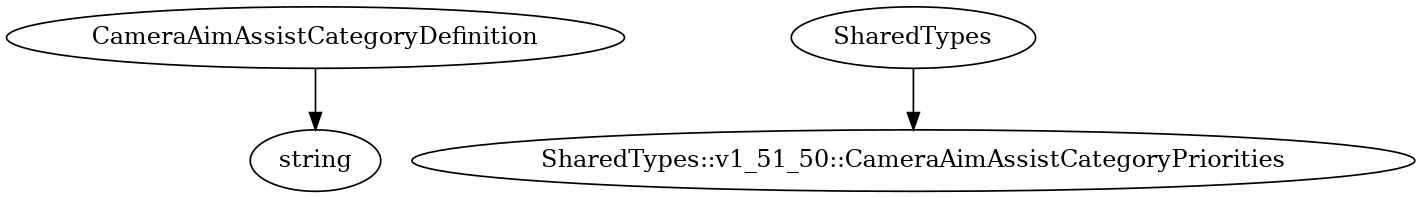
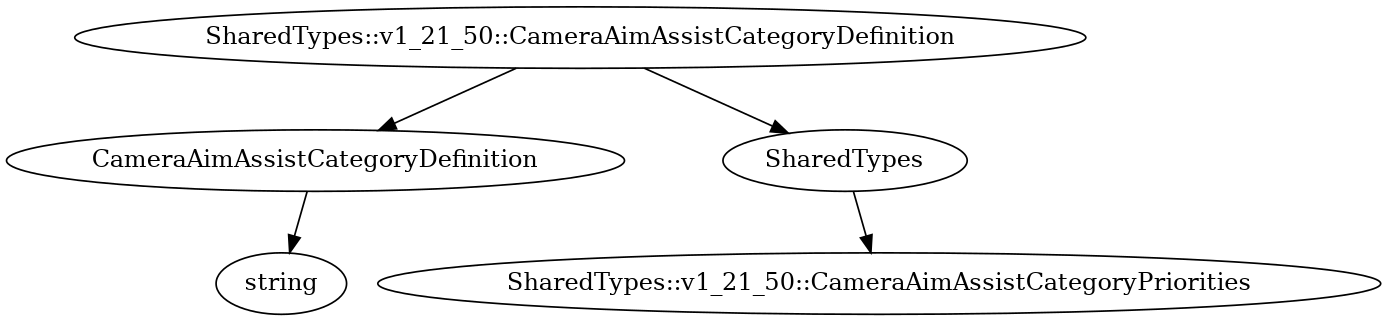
none -> (580, 38)
(913, 161) -> (879, 284)
